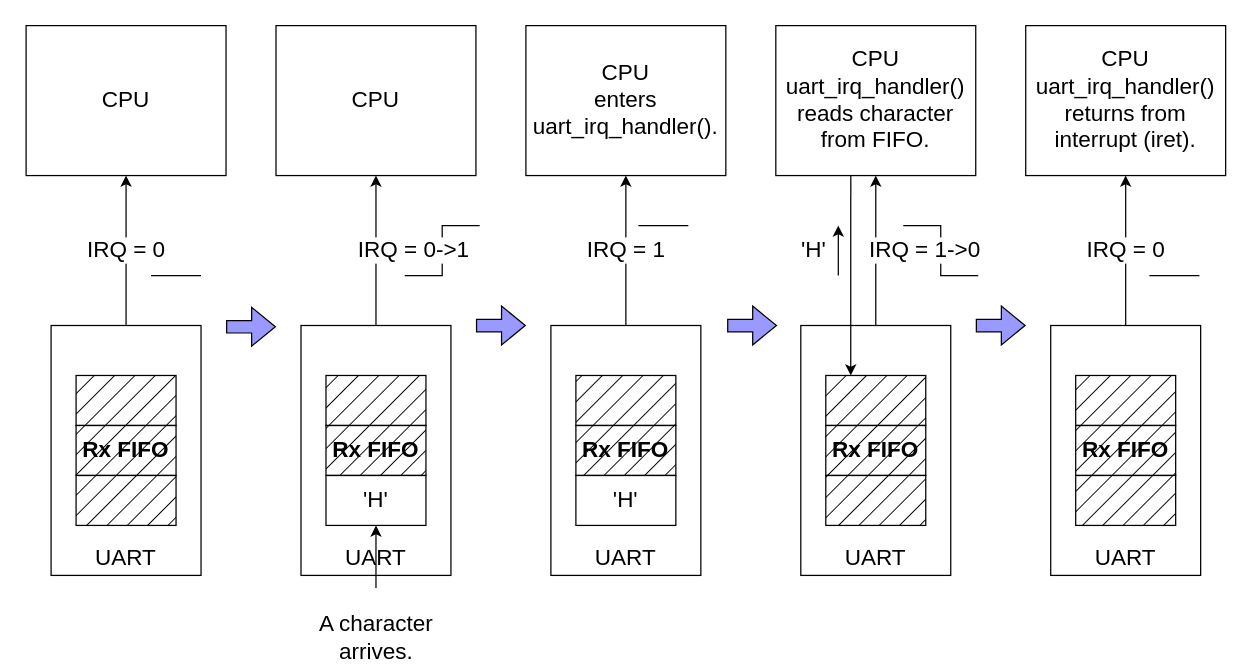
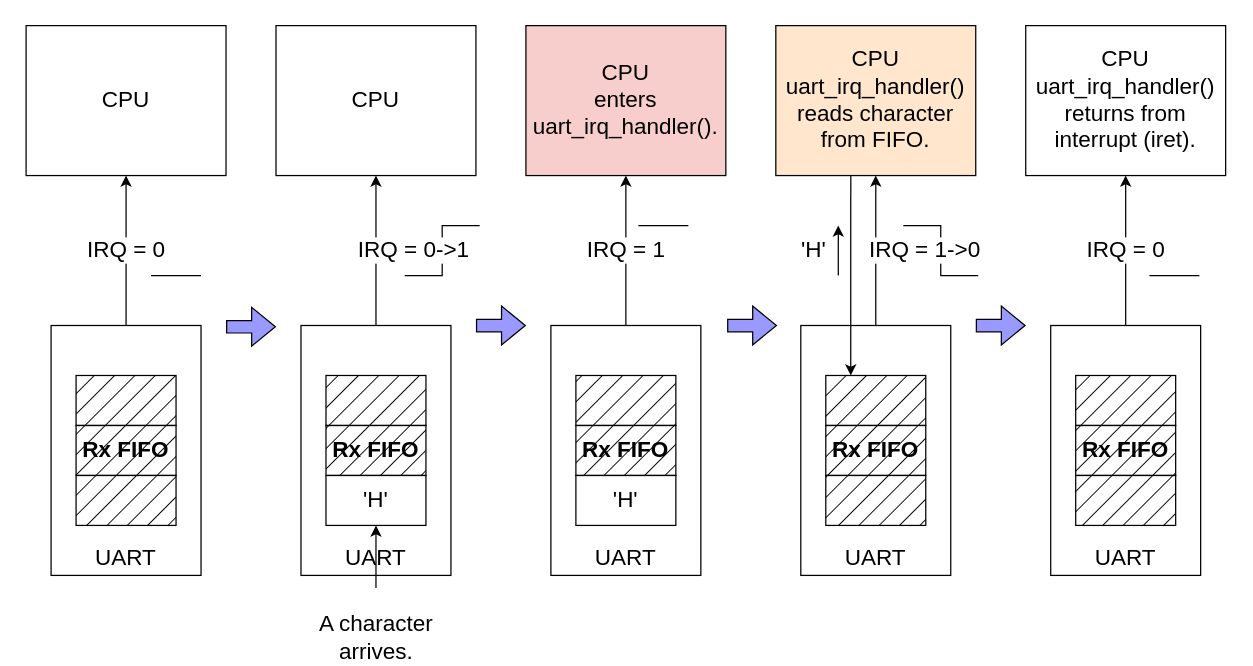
(626, 101) -> (626, 101)
(876, 101) -> (876, 101)
